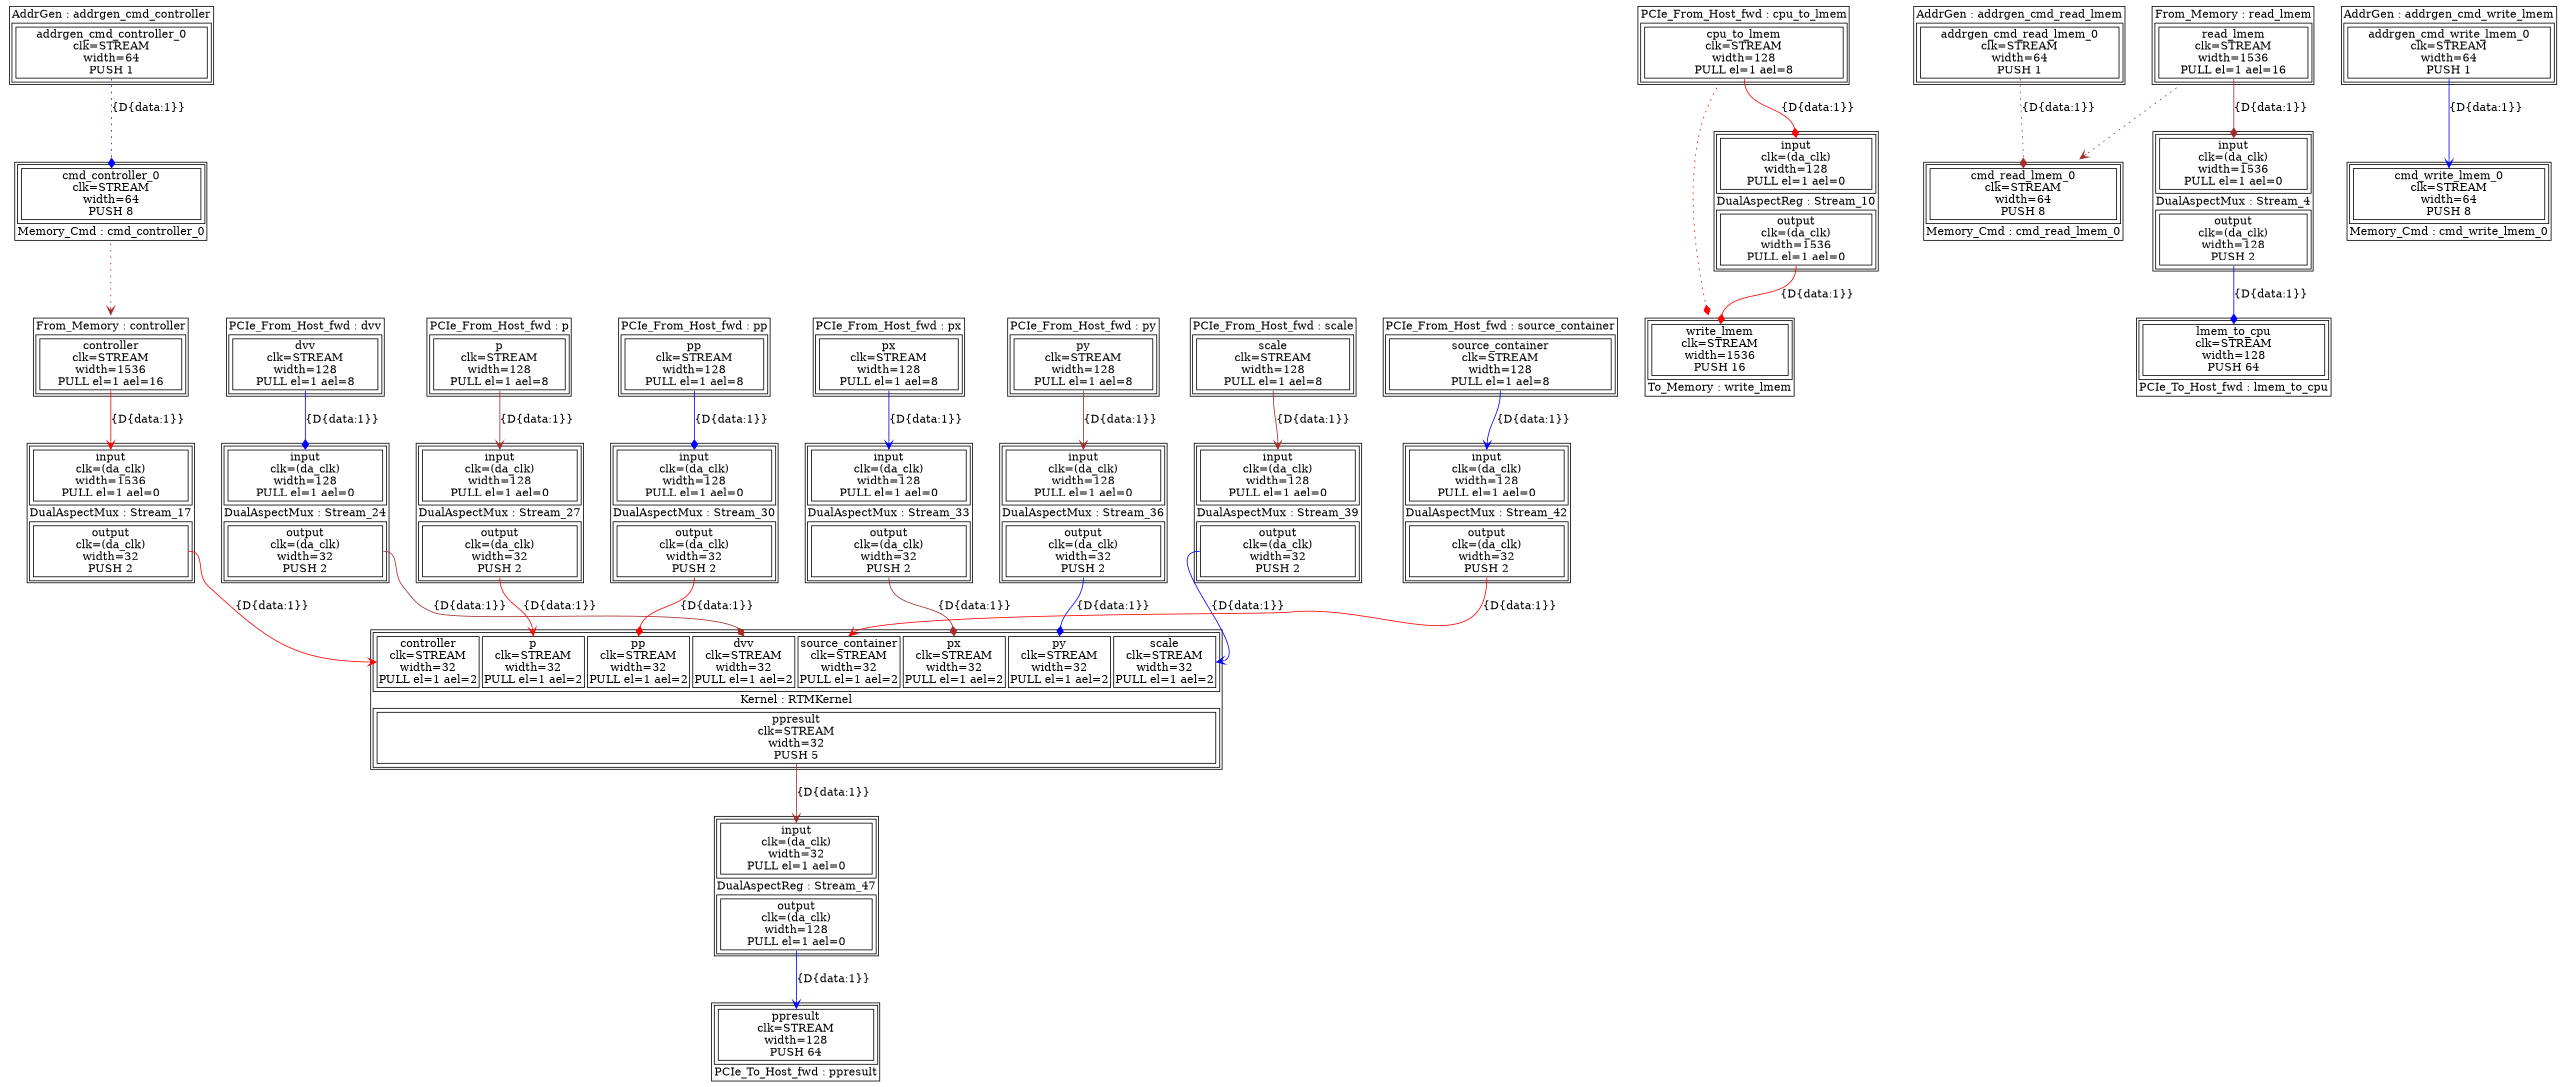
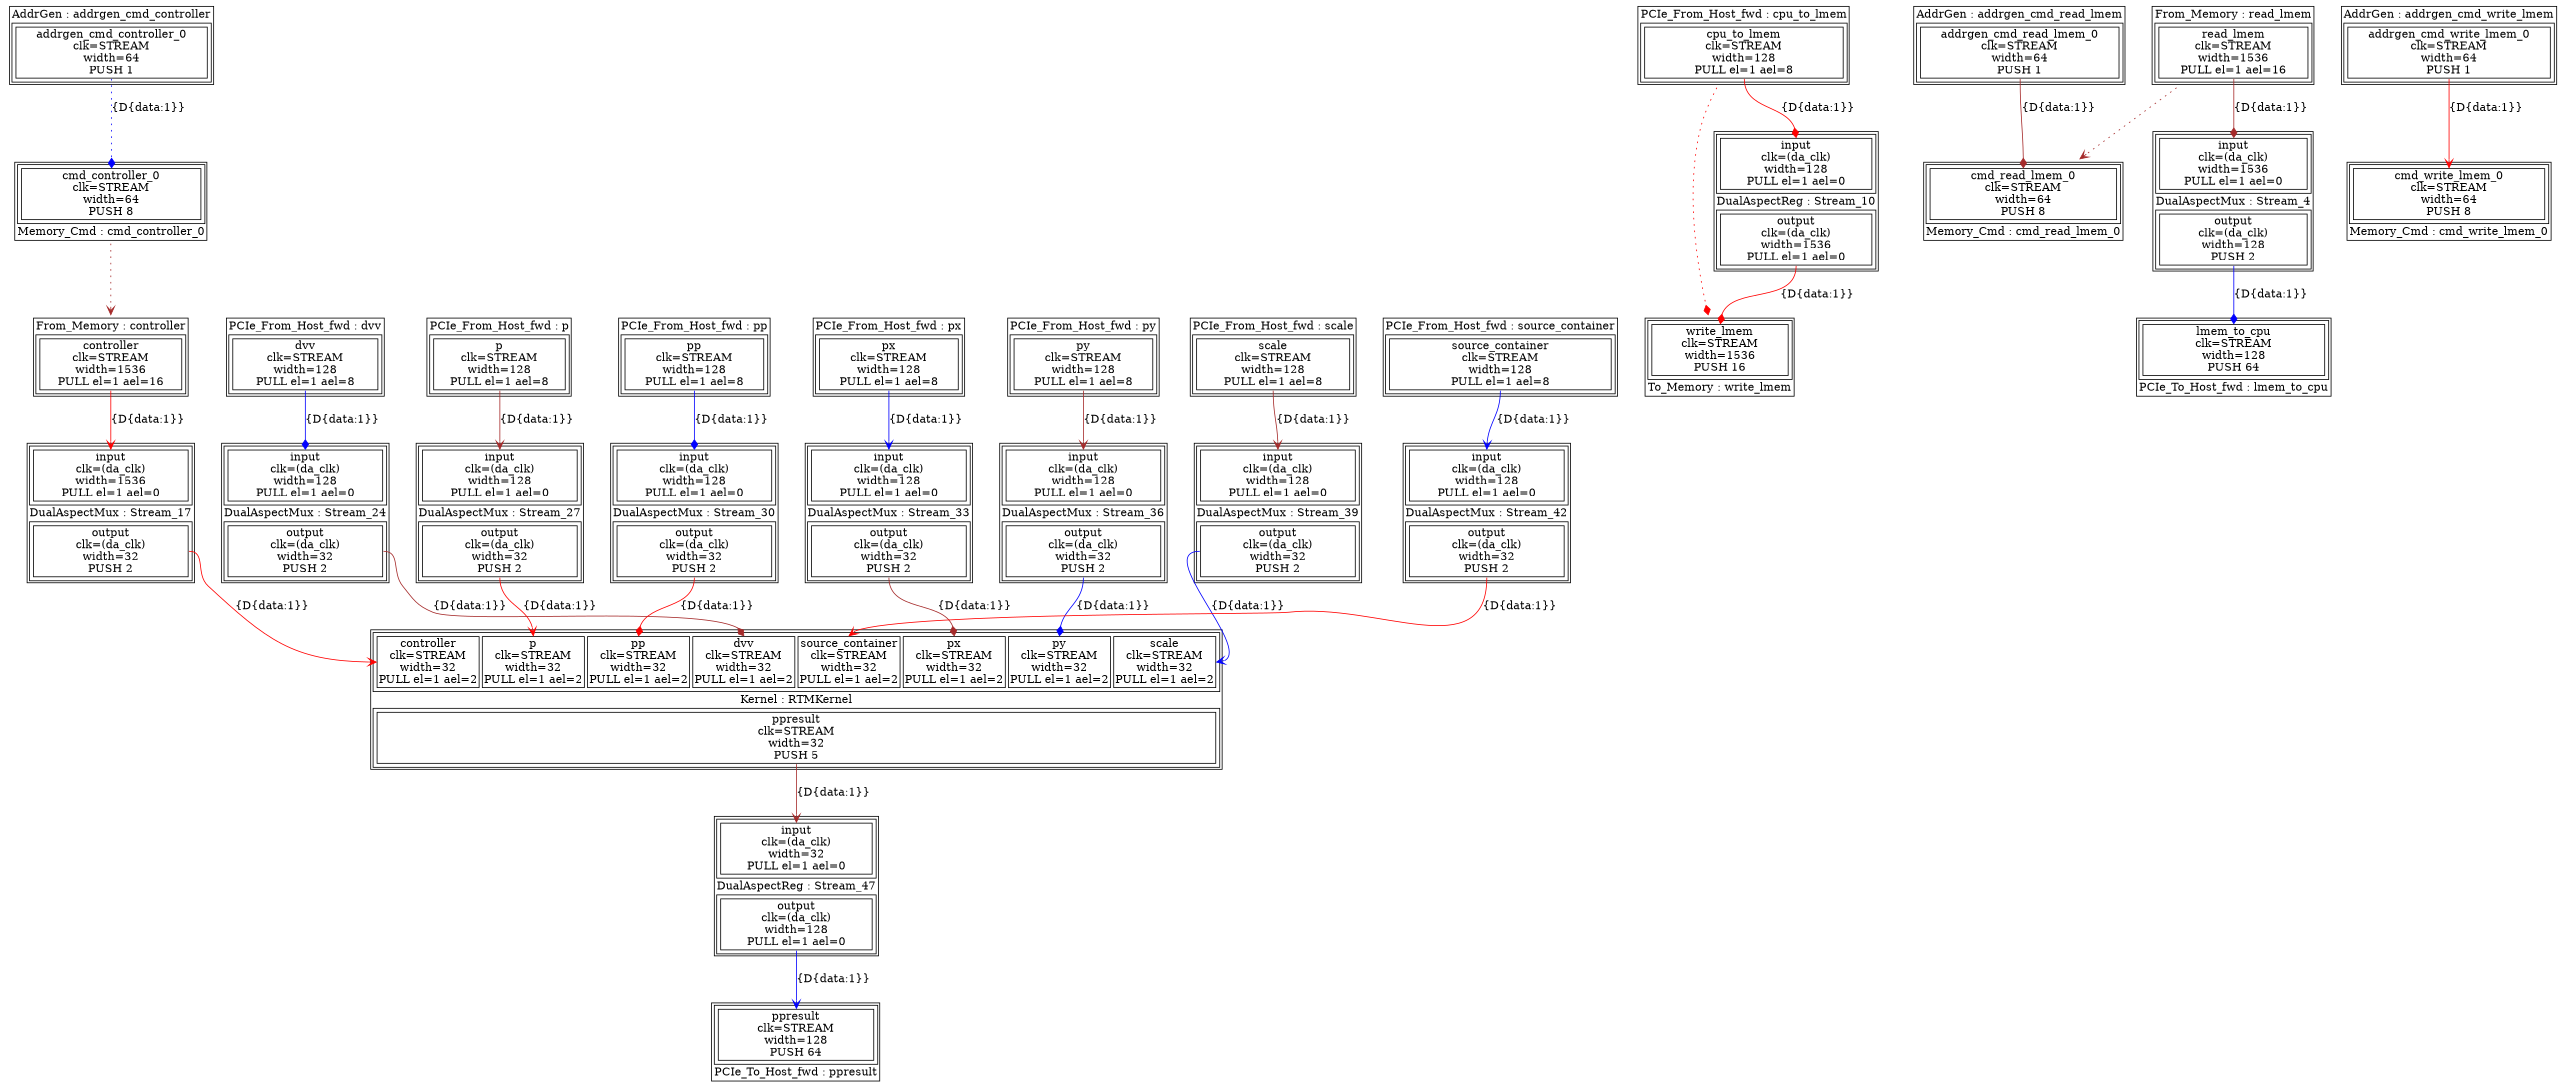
(2021, 119) -> (2021, 119)
(2449, 119) -> (2449, 119)
